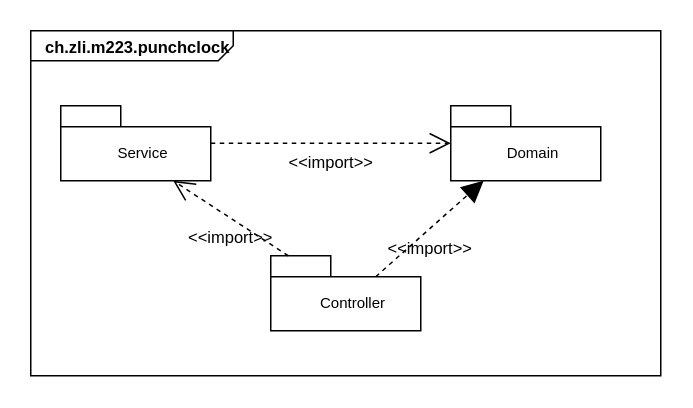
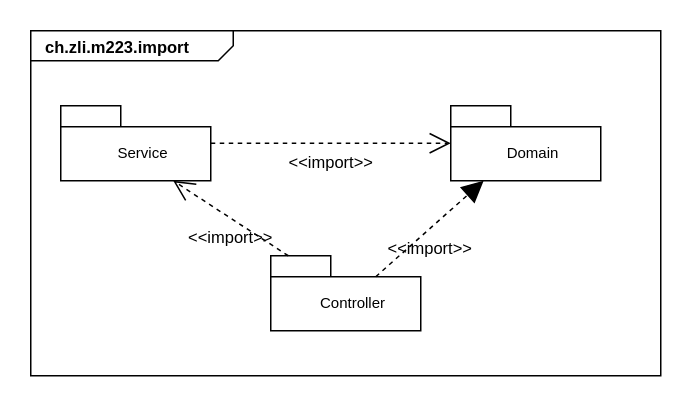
(128, 42) -> (107, 42)
